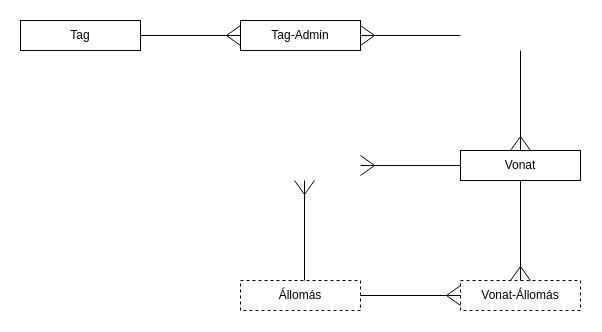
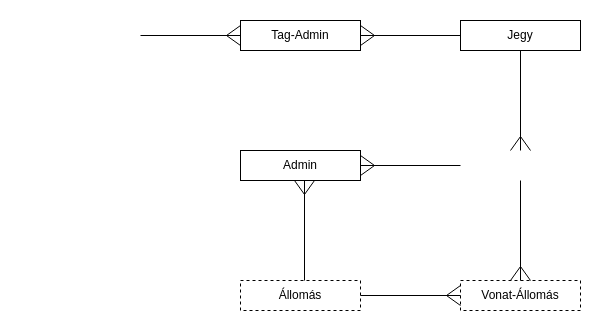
(81, 36) -> none
none -> (521, 36)
none -> (301, 166)
(521, 166) -> none
